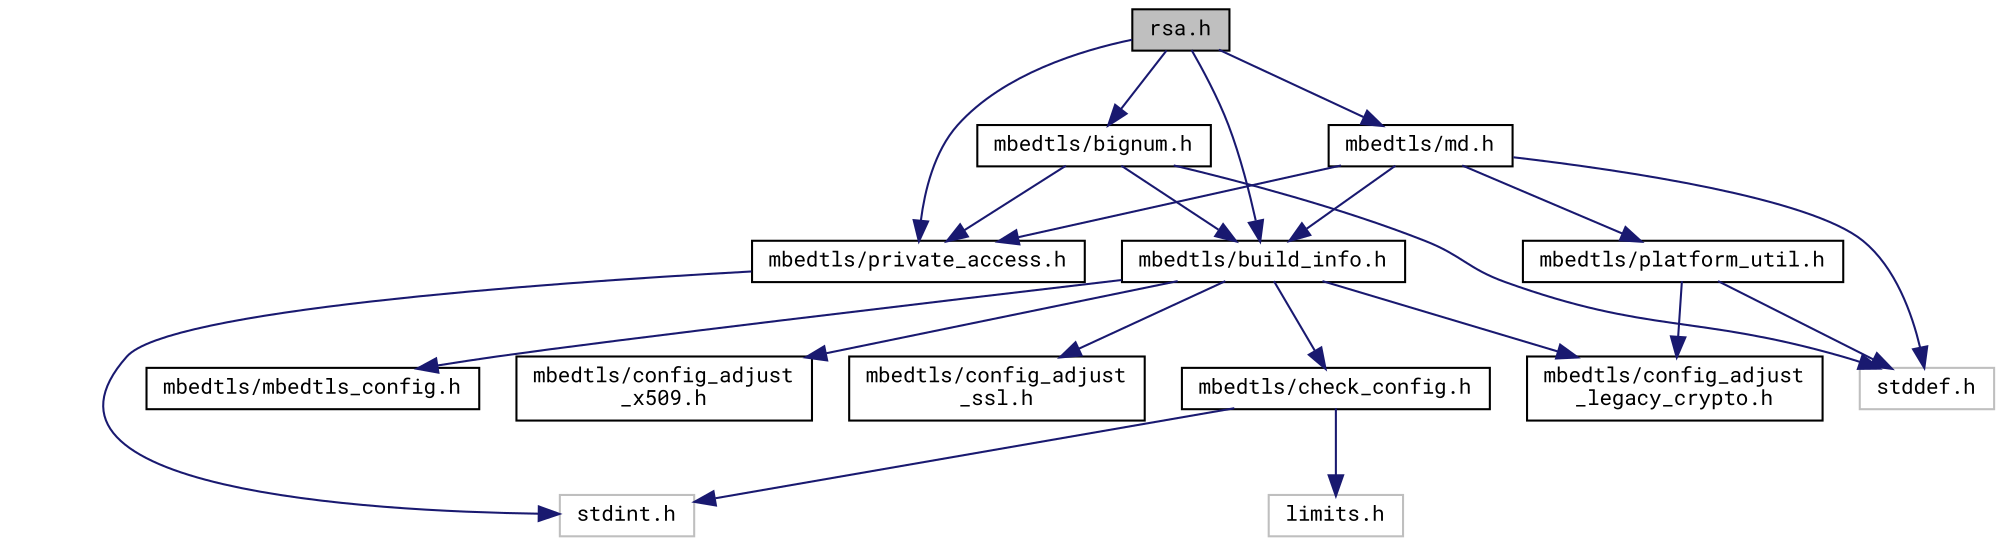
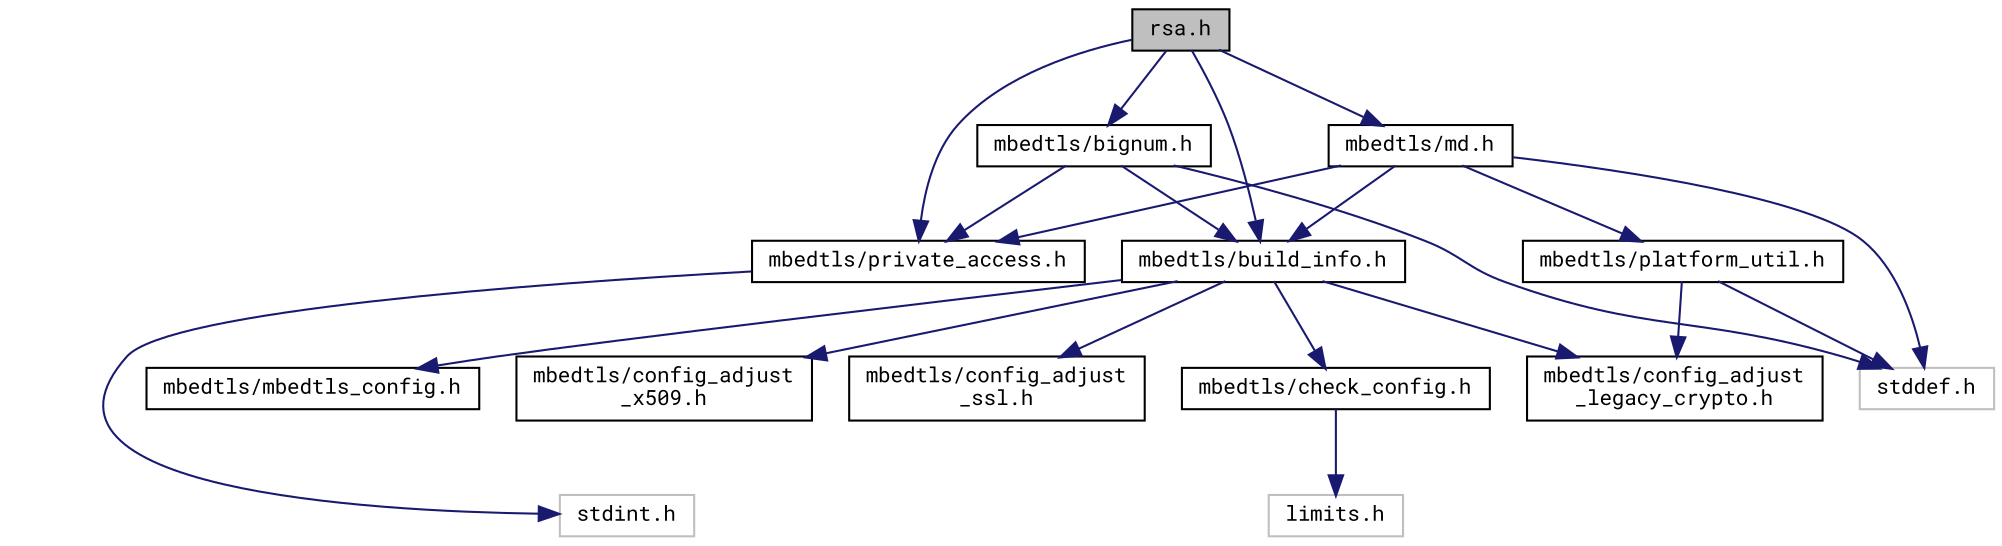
(975, 453) -> none
